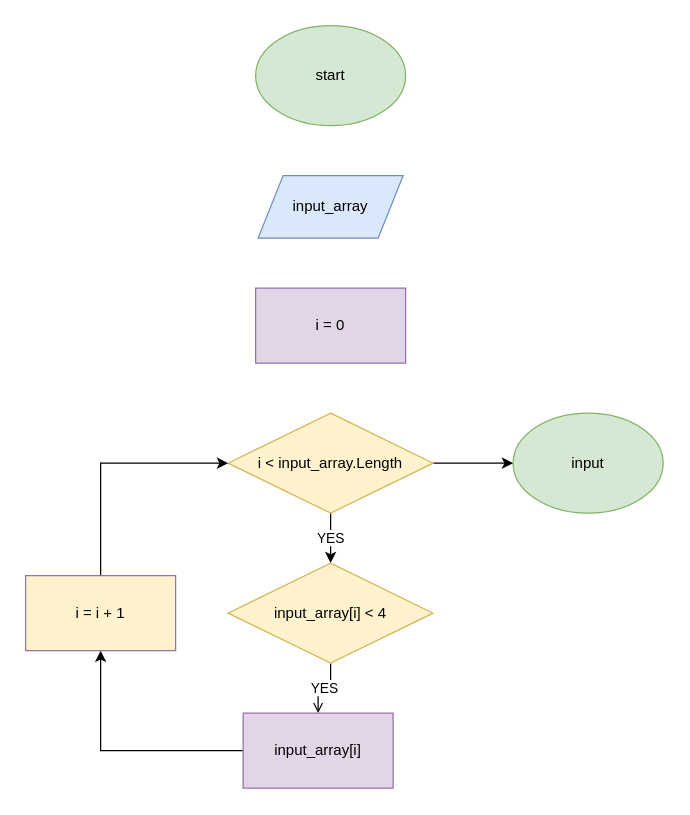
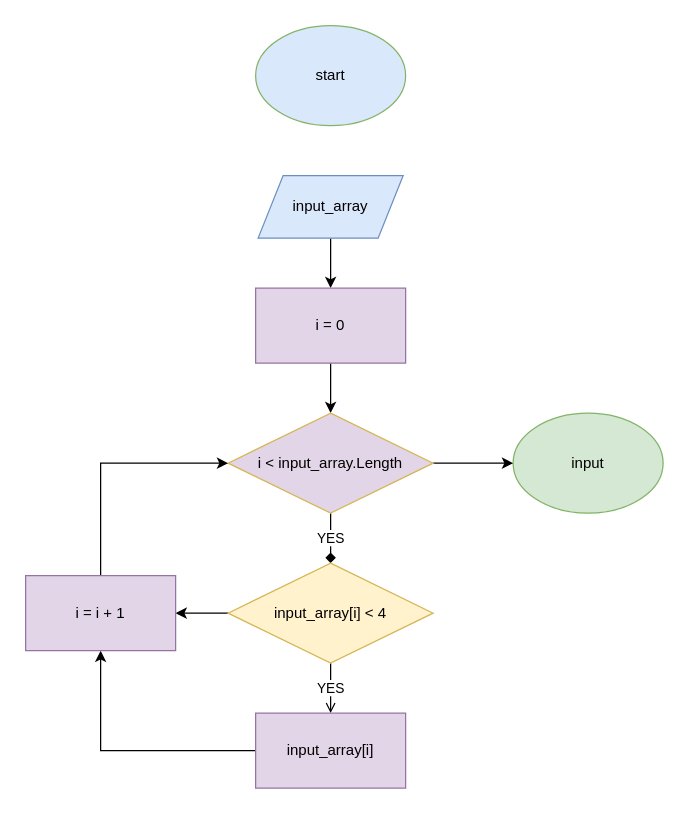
(331, 76) -> (331, 76)
none -> (331, 259)
none -> (331, 384)
(331, 463) -> (331, 463)
(331, 553) -> (331, 552)
(101, 613) -> (101, 613)
none -> (206, 613)
(318, 751) -> (331, 751)
